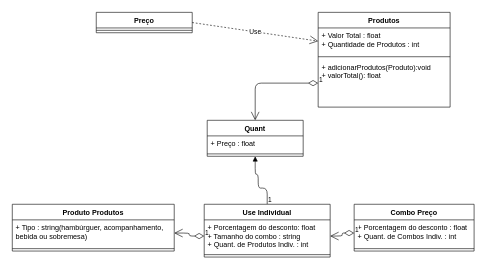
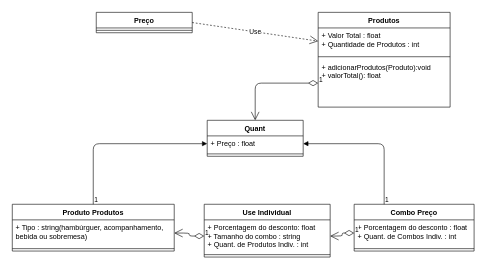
(266, 189) -> none
none -> (93, 199)
none -> (384, 199)
